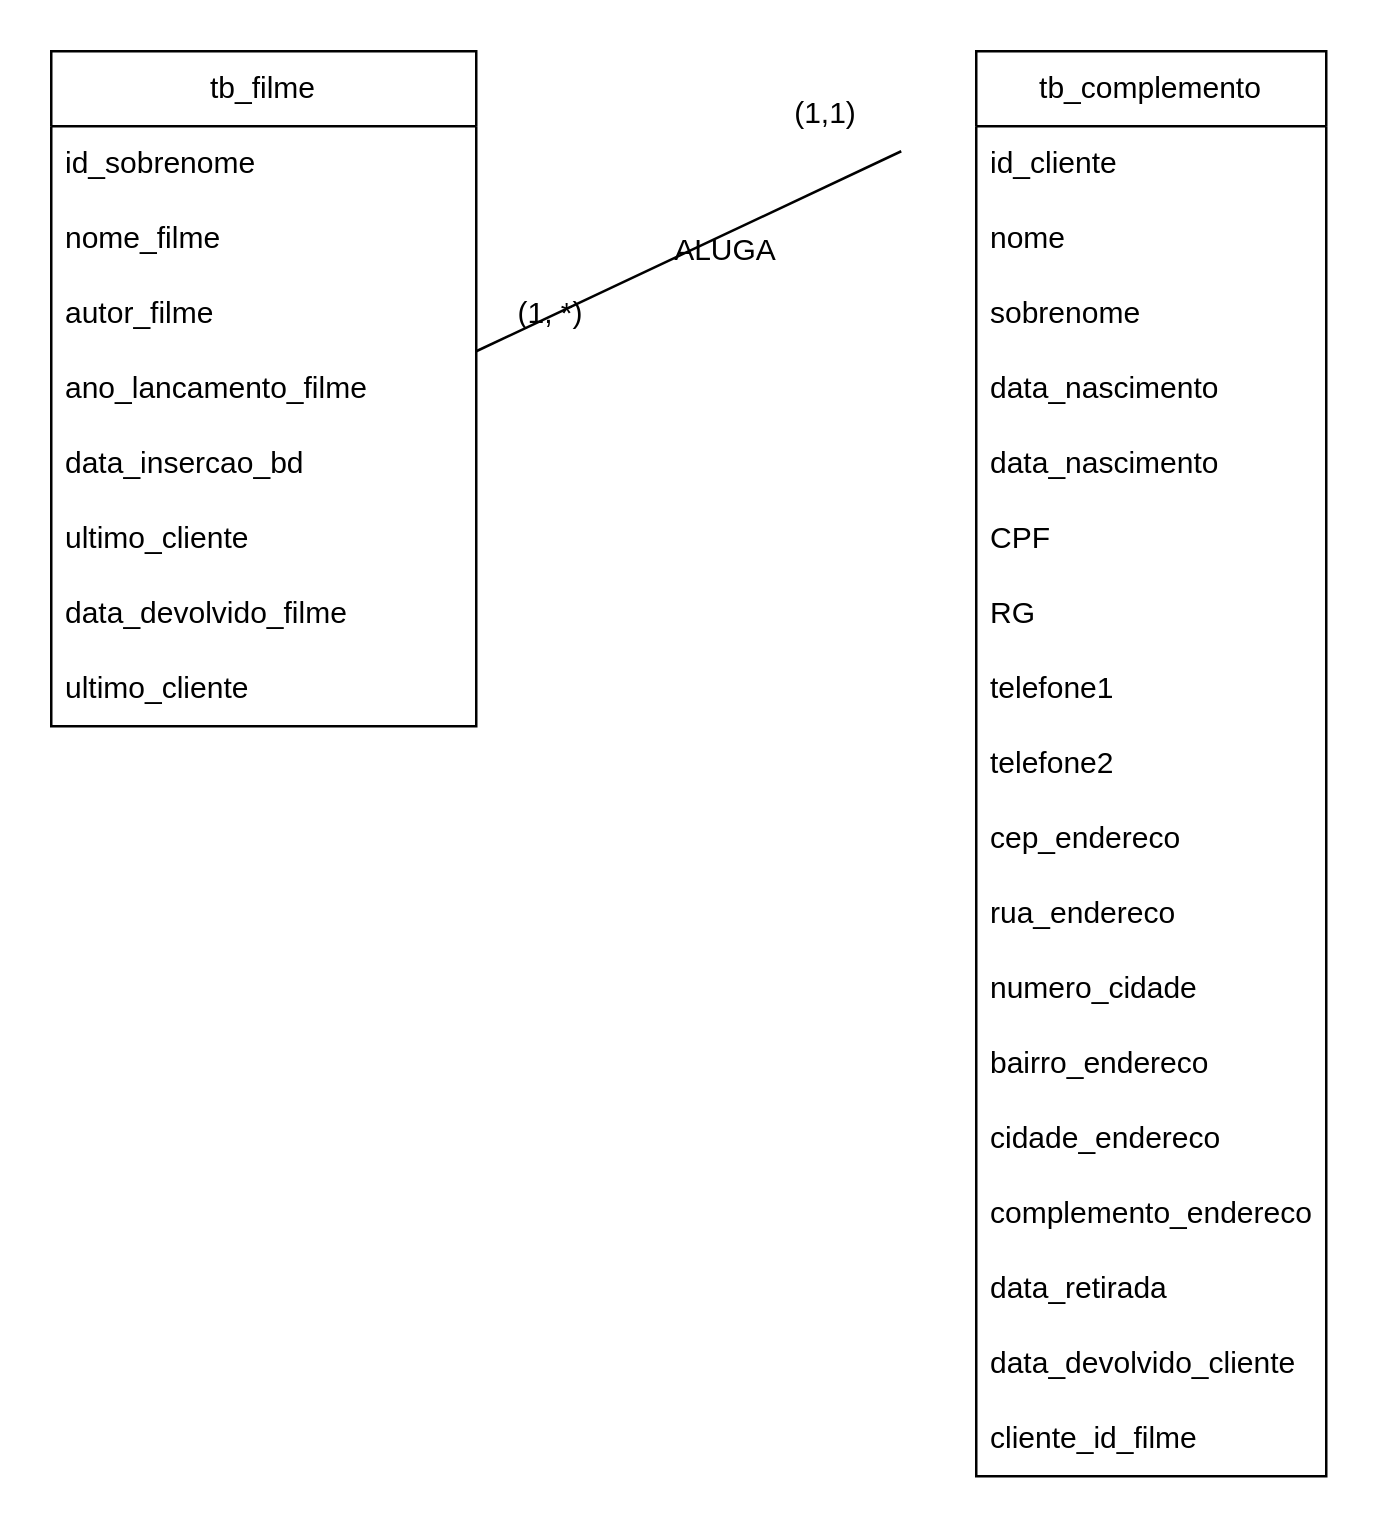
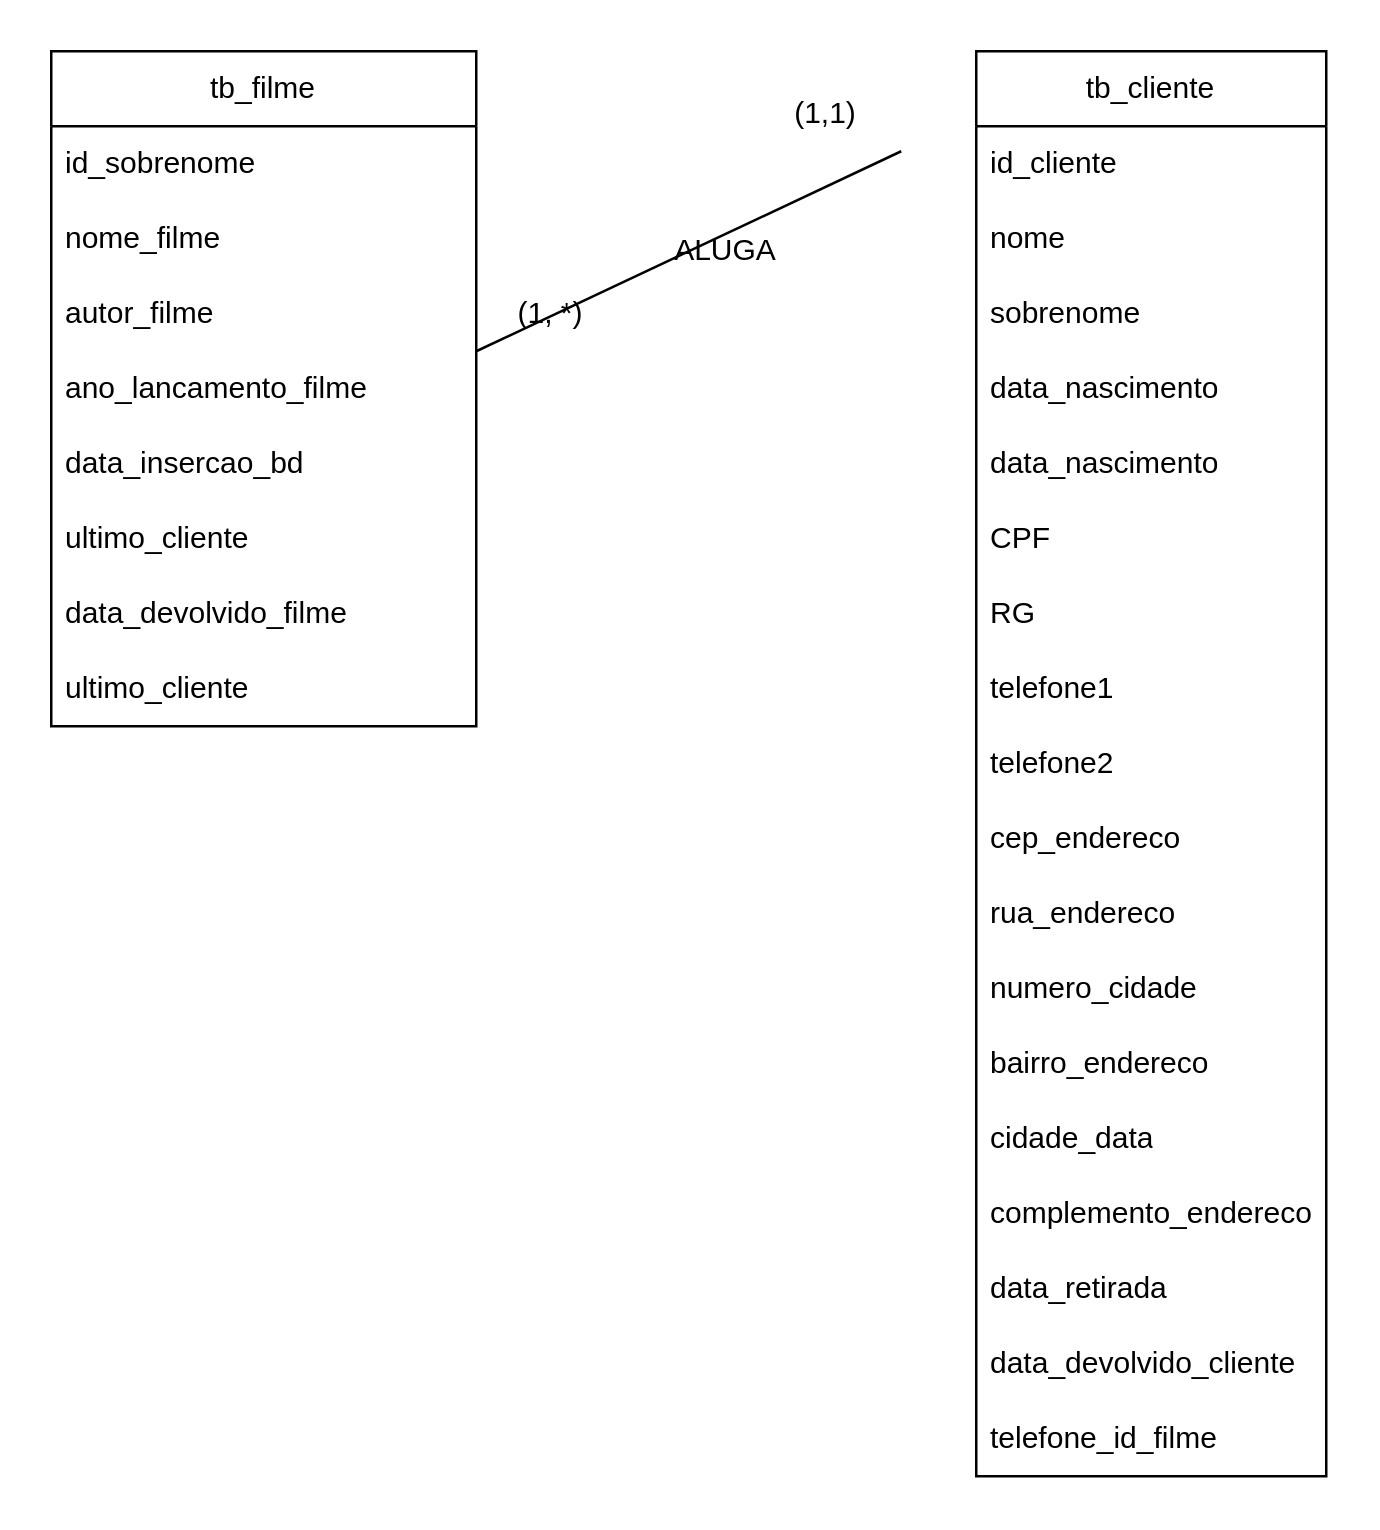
(1151, 89) -> (1151, 89)
(1113, 1139) -> (1080, 1139)
(1106, 1439) -> (1118, 1439)
